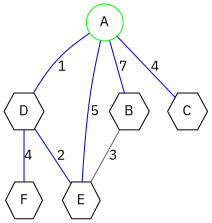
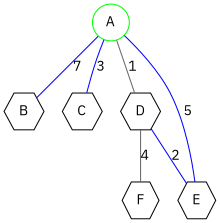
(58, 59) -> (126, 67)
(155, 67) -> (101, 67)
(24, 156) -> (141, 156)
(105, 156) -> none
